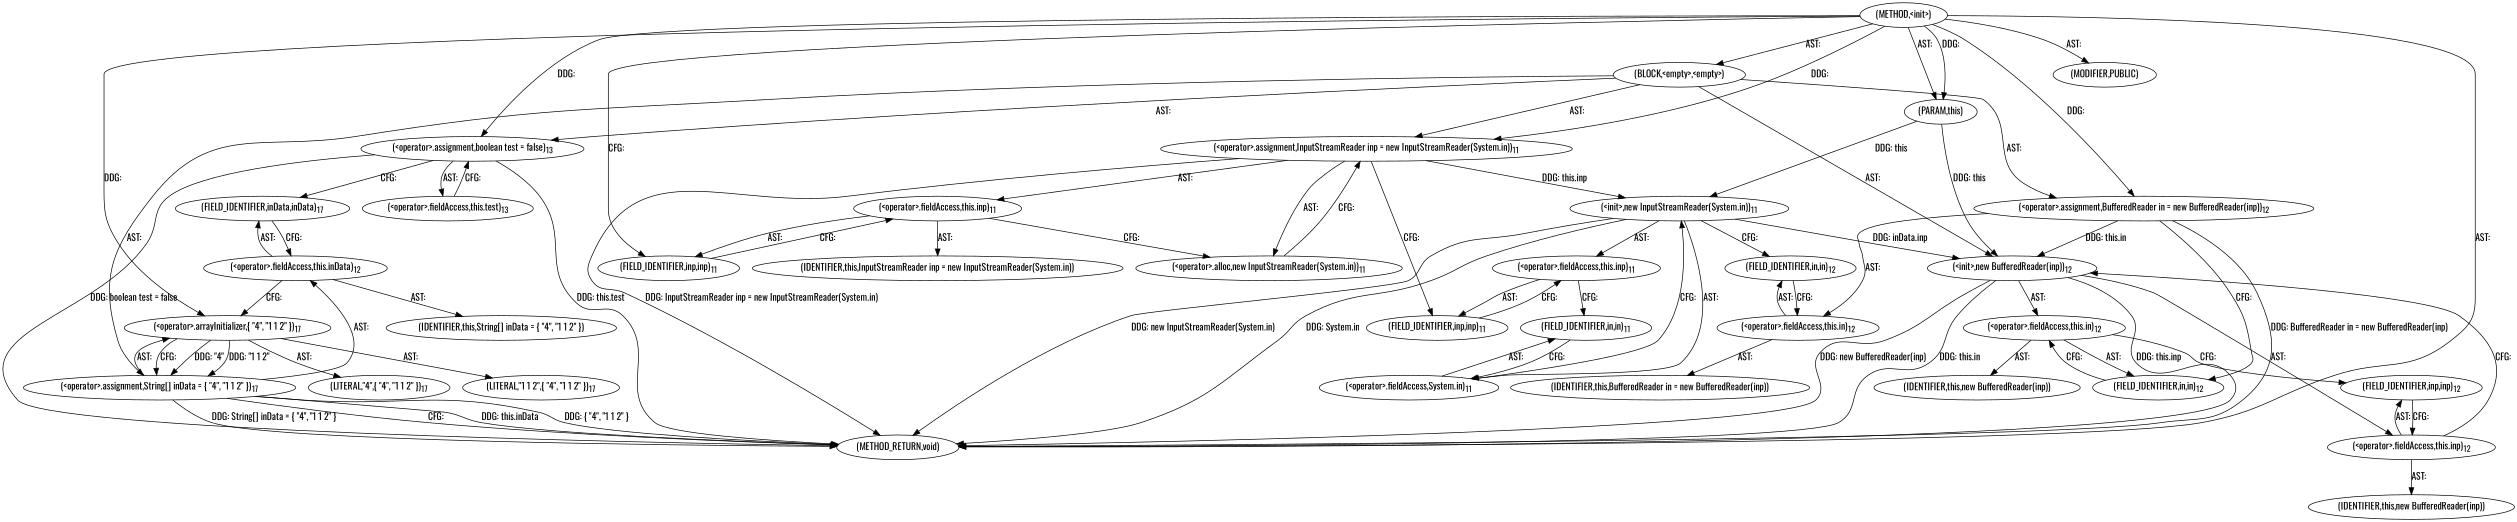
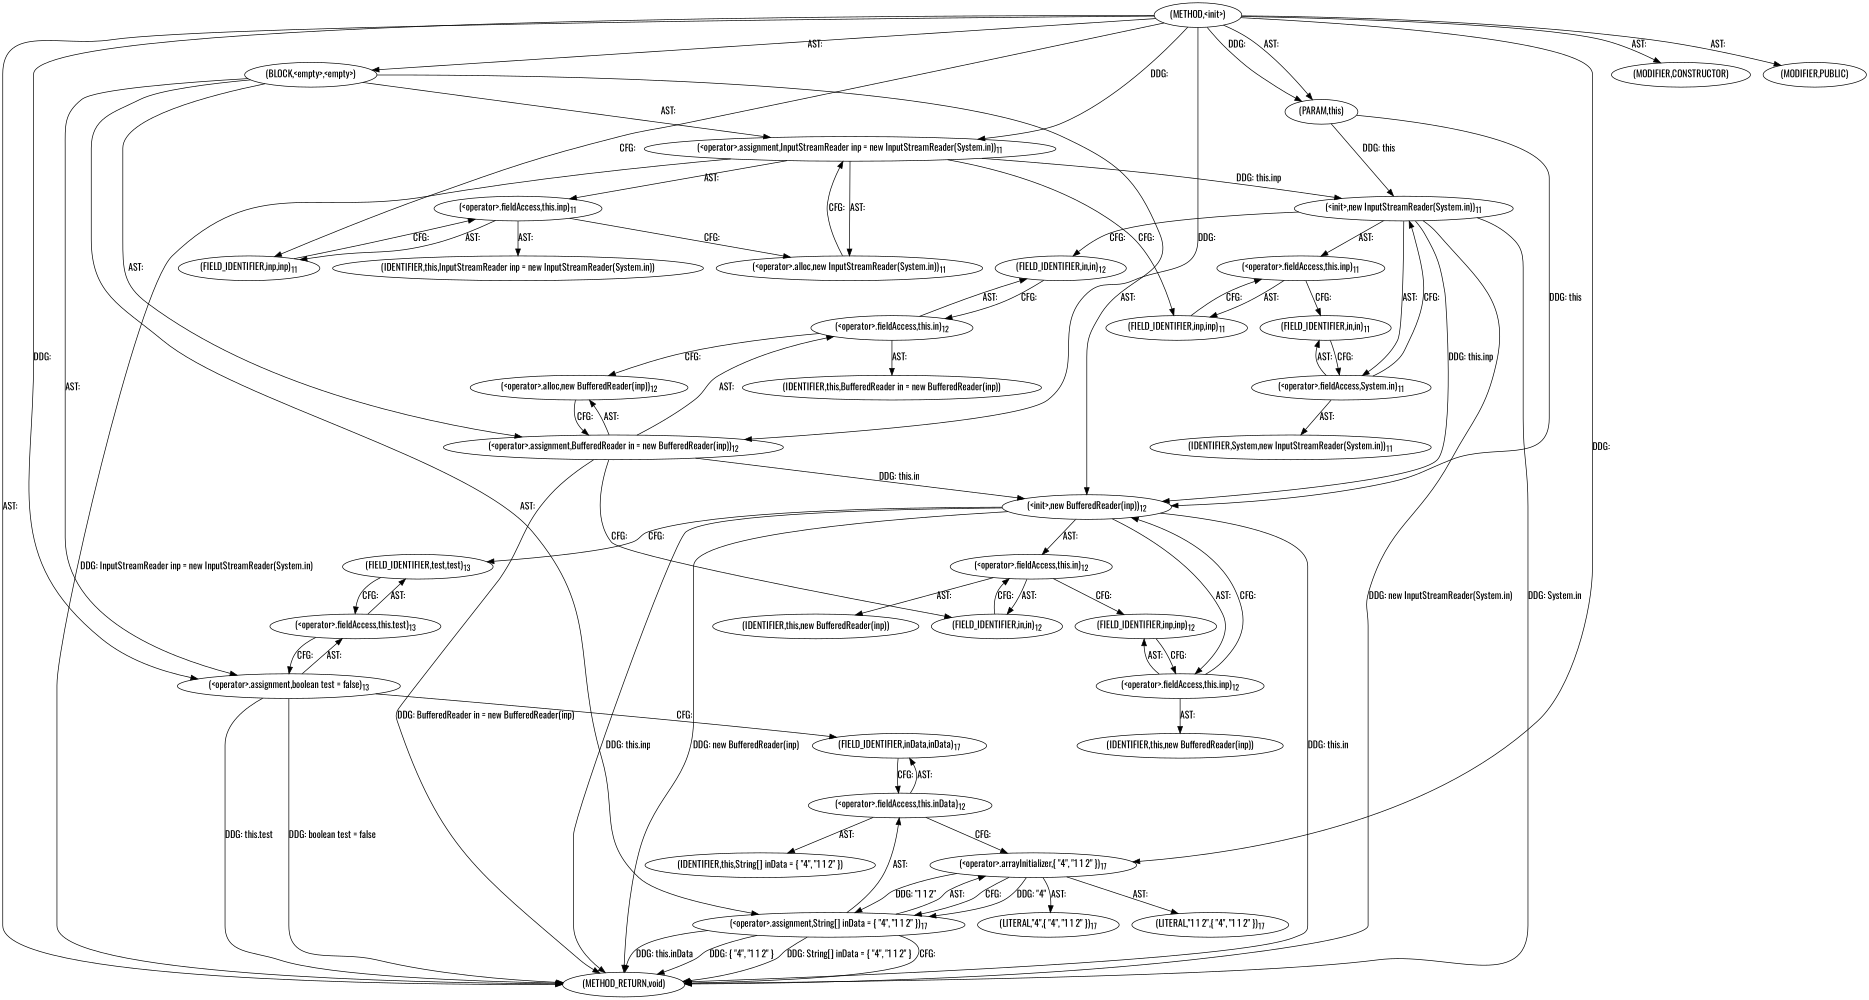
none -> (1681, 75)
(1900, 238) -> (1471, 358)
none -> (579, 388)
none -> (1291, 447)
none -> (418, 567)
